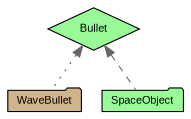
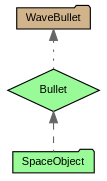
(64, 73) -> (54, 55)
